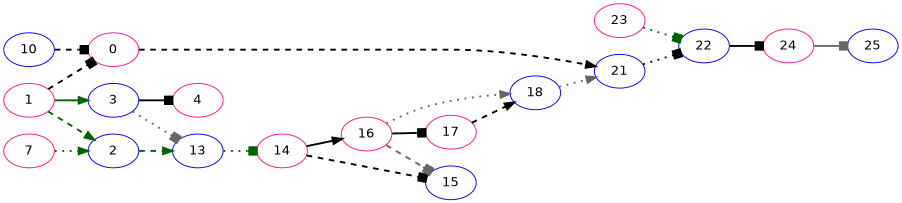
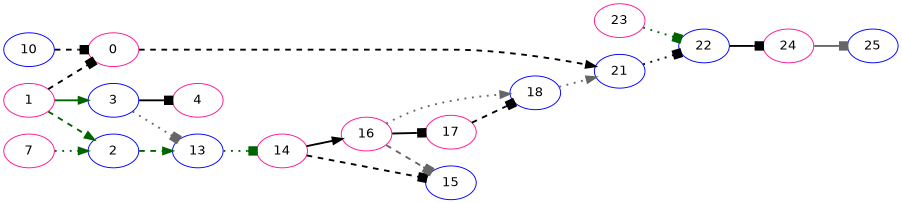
(489, 115) -> (489, 115)
